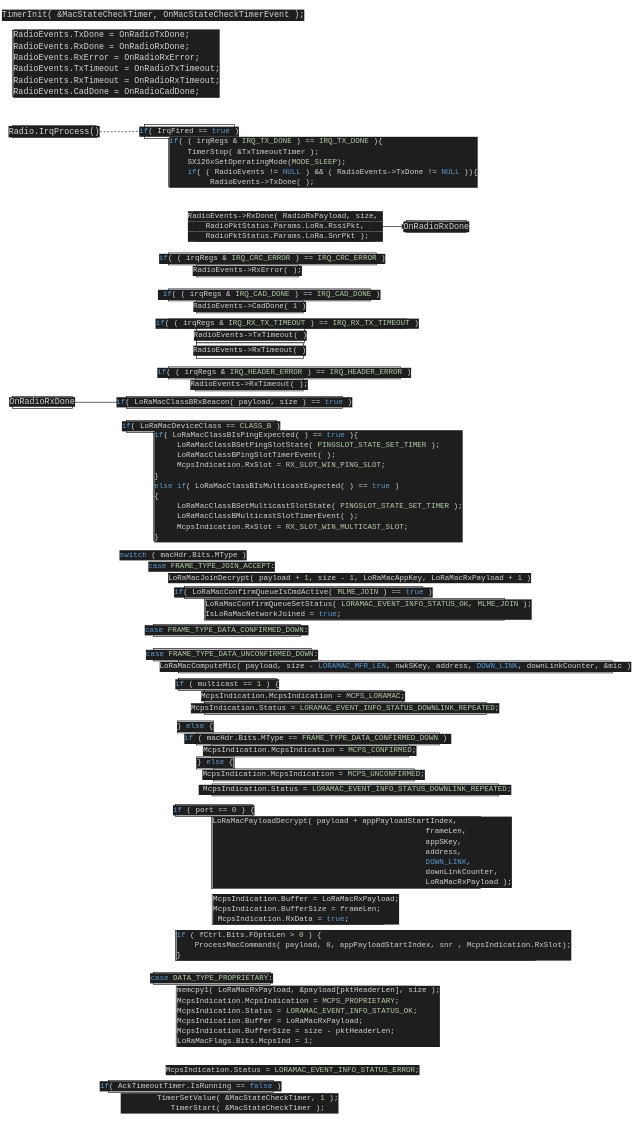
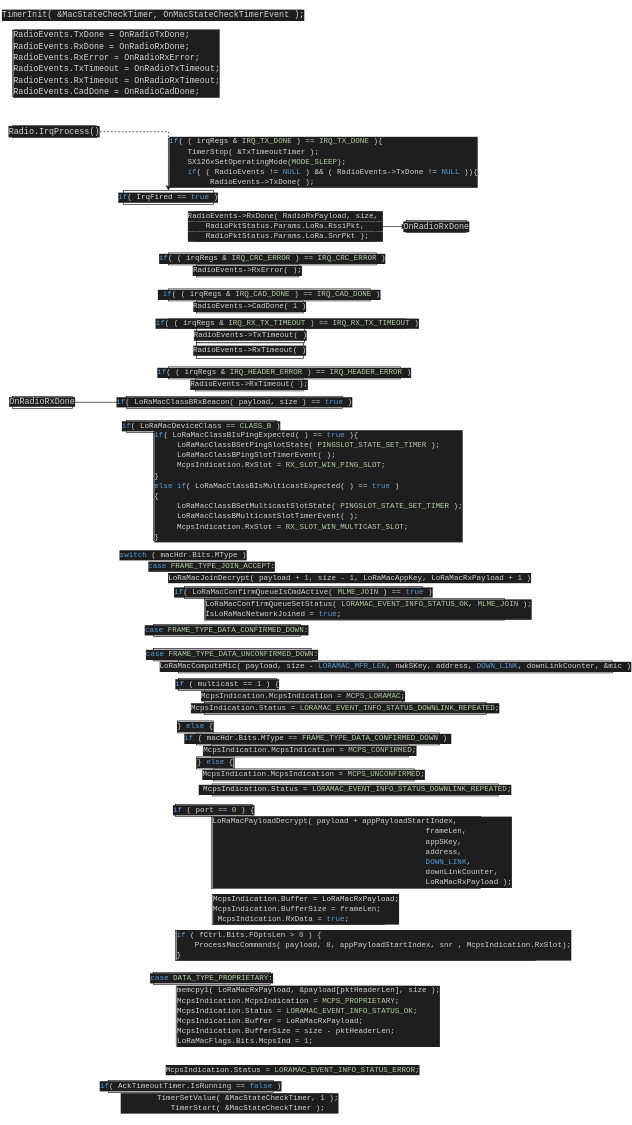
(189, 131) -> (168, 197)
(269, 295) -> (269, 295)
(250, 307) -> (250, 307)
